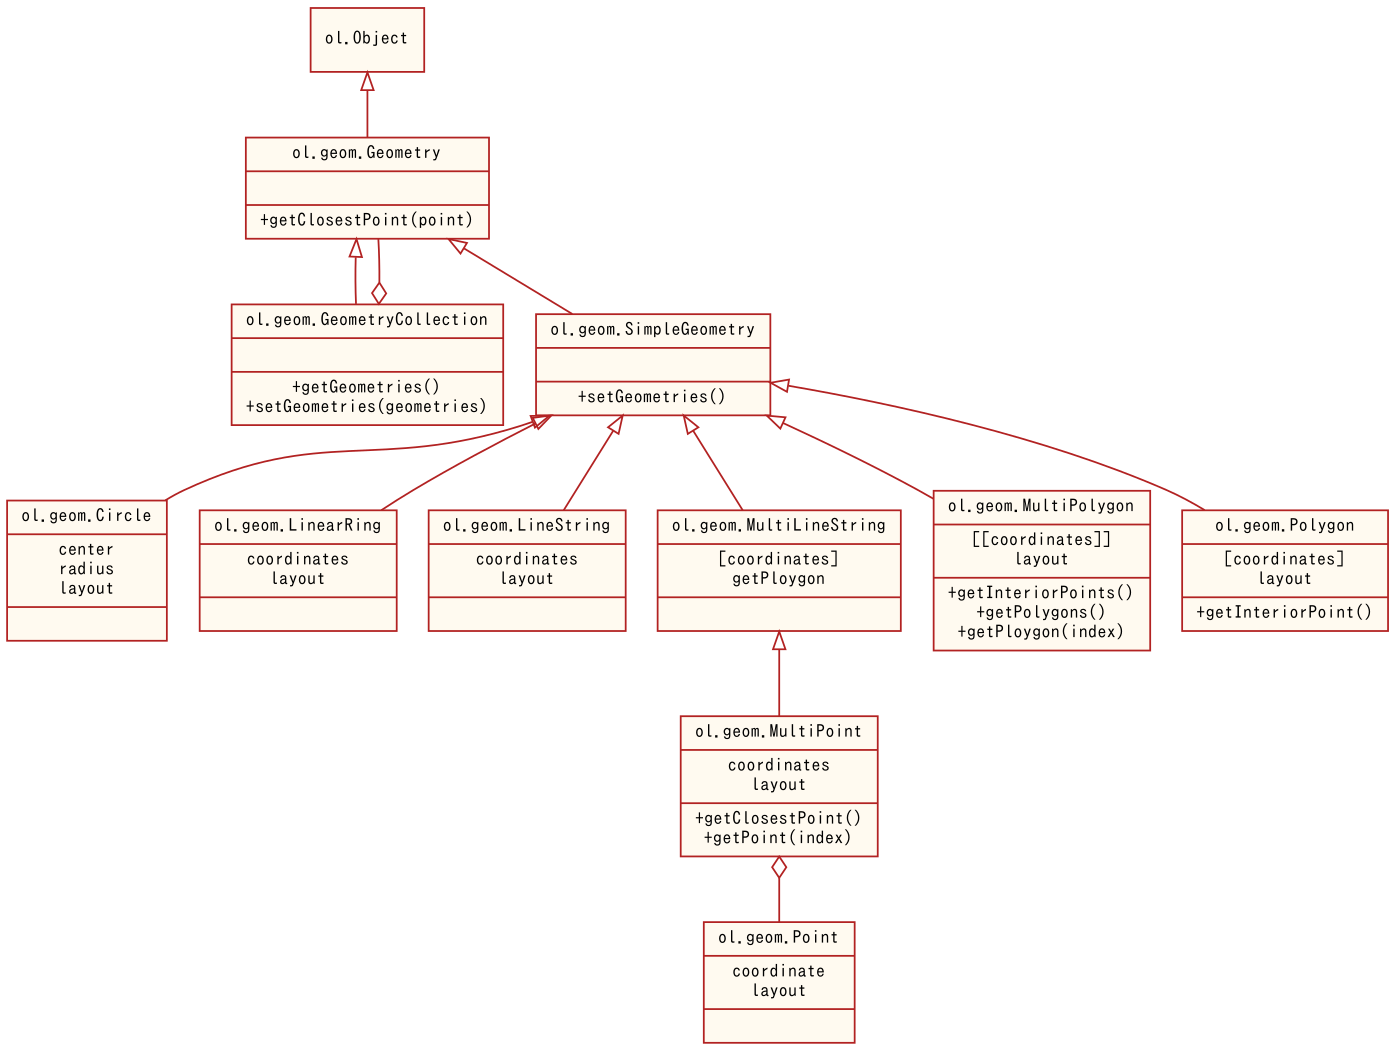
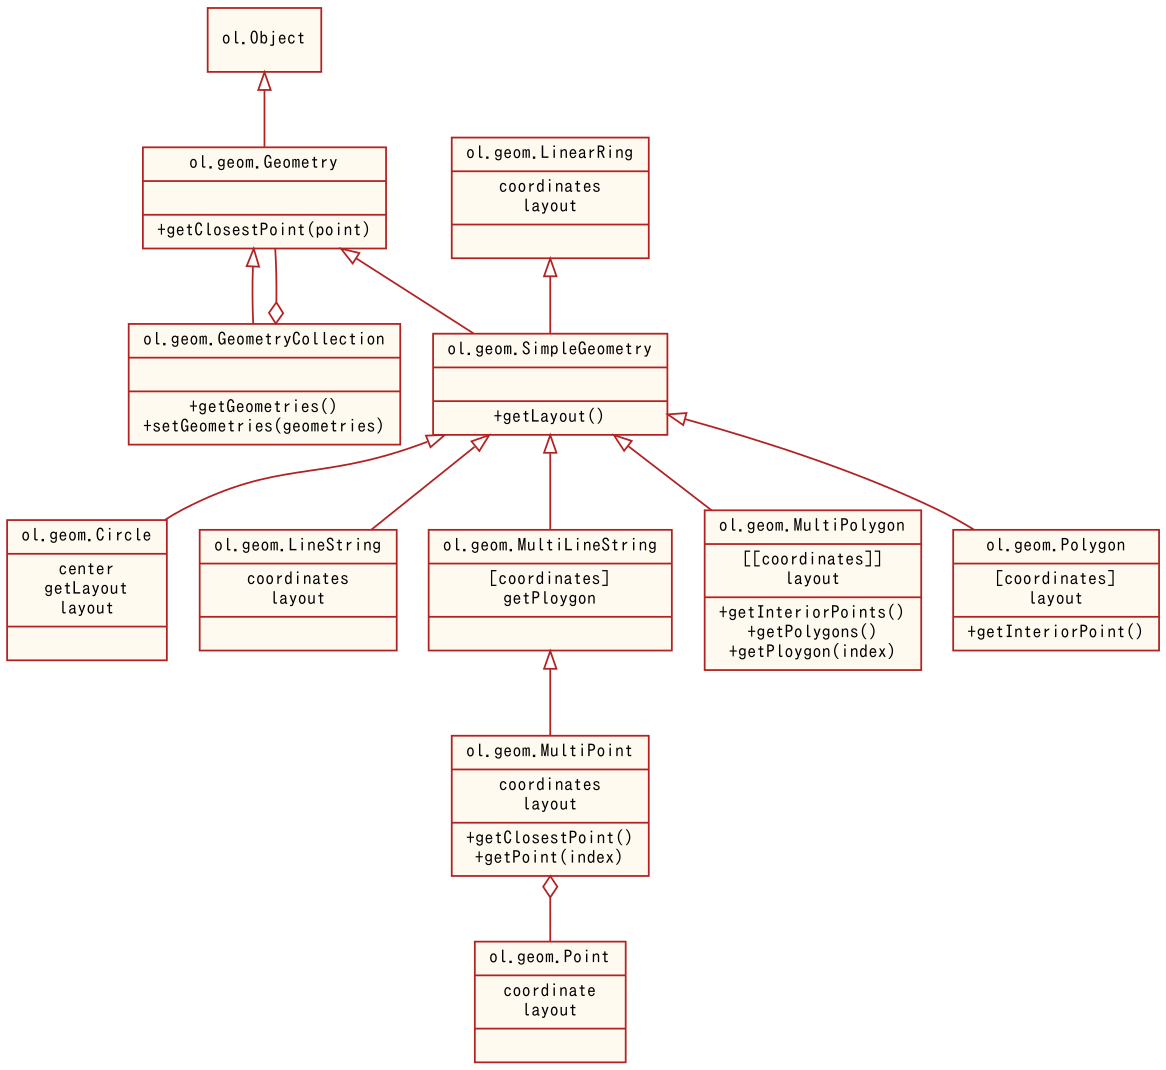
(653, 398) -> (550, 417)
(457, 465) -> (550, 305)
(87, 570) -> (87, 589)
